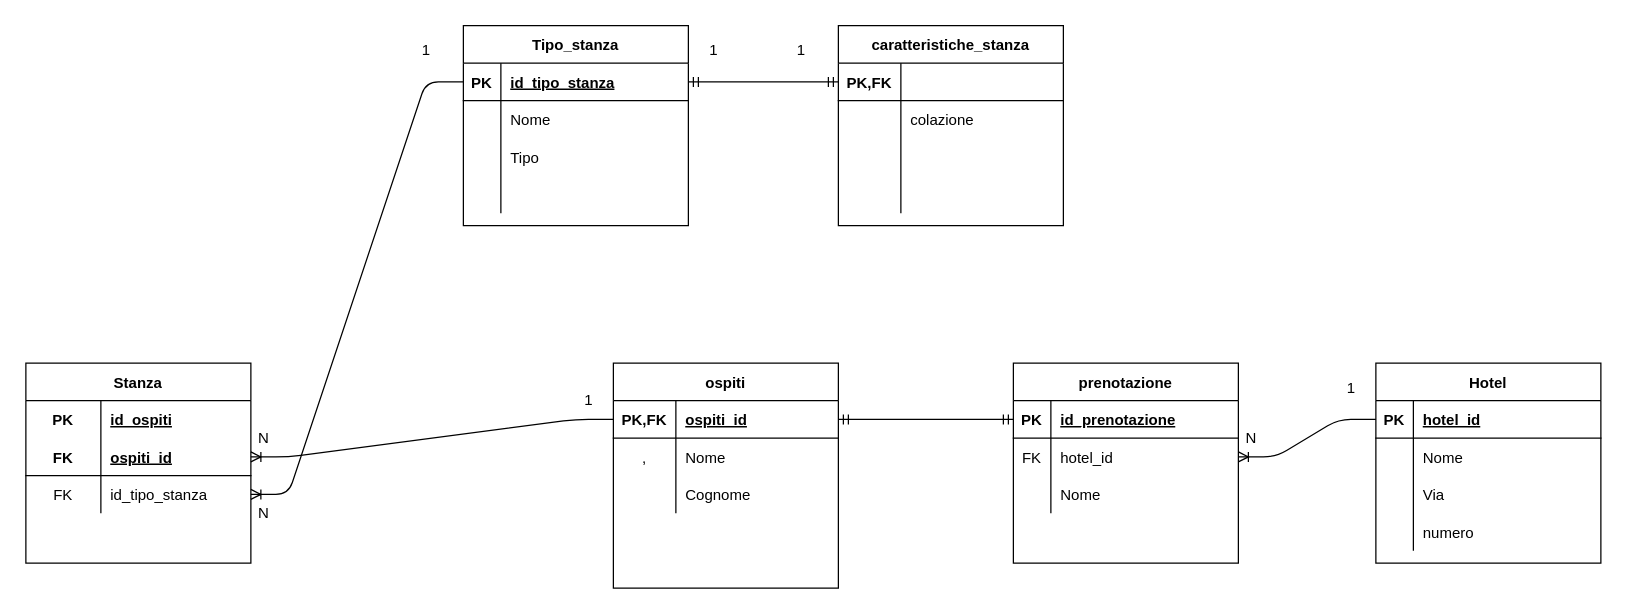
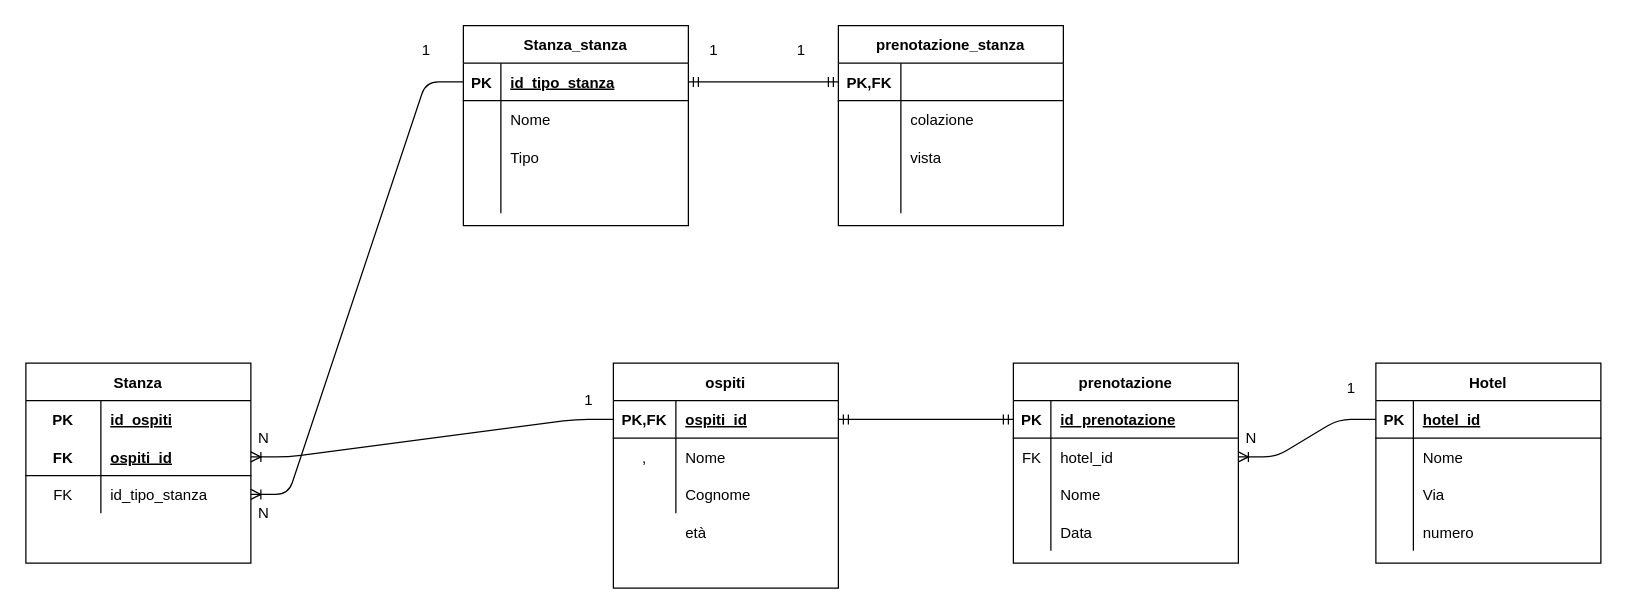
(575, 45) -> (575, 45)
(950, 45) -> (950, 45)
none -> (982, 157)
none -> (757, 532)
none -> (1144, 532)
